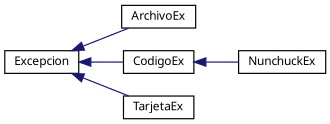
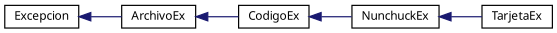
(107, 62) -> (223, 17)
(106, 87) -> (467, 17)
